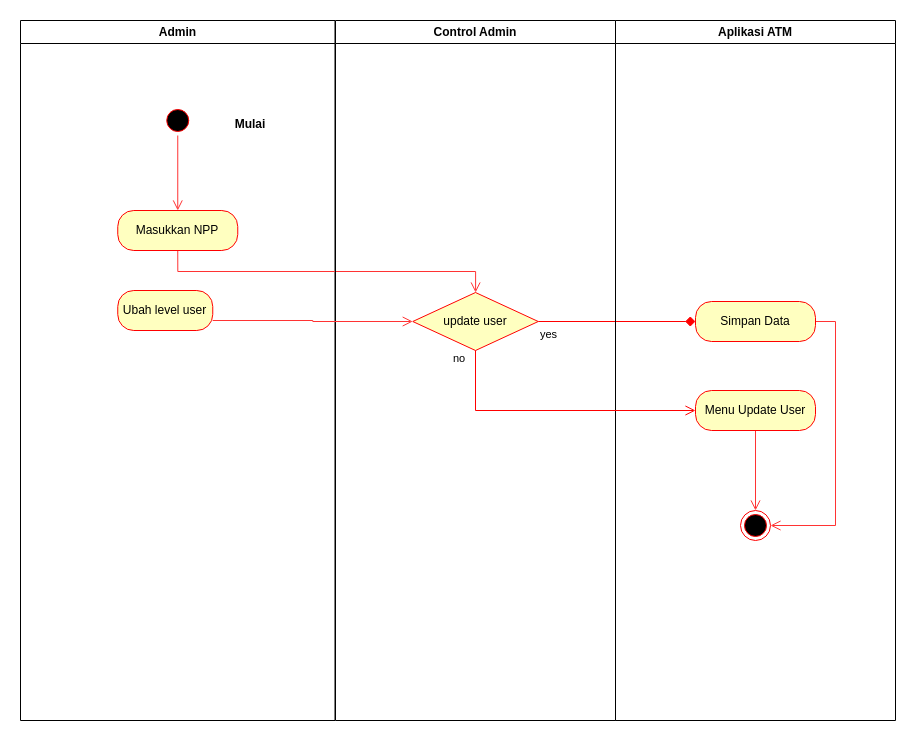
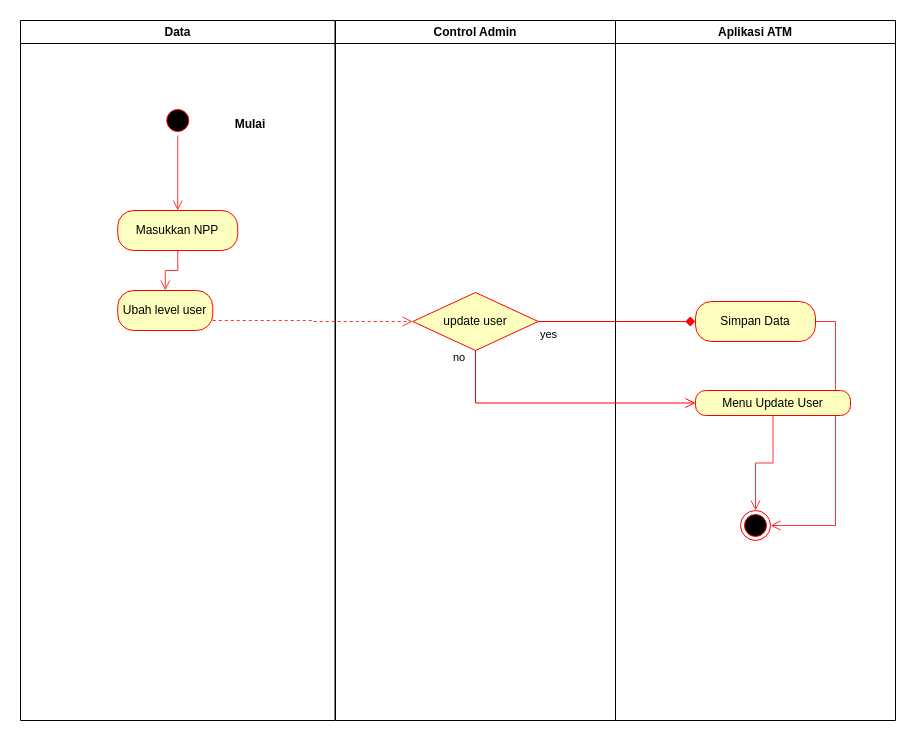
(178, 33) -> (178, 33)
(333, 272) -> (165, 272)
(312, 321) -> (312, 321)
(756, 411) -> (773, 403)
